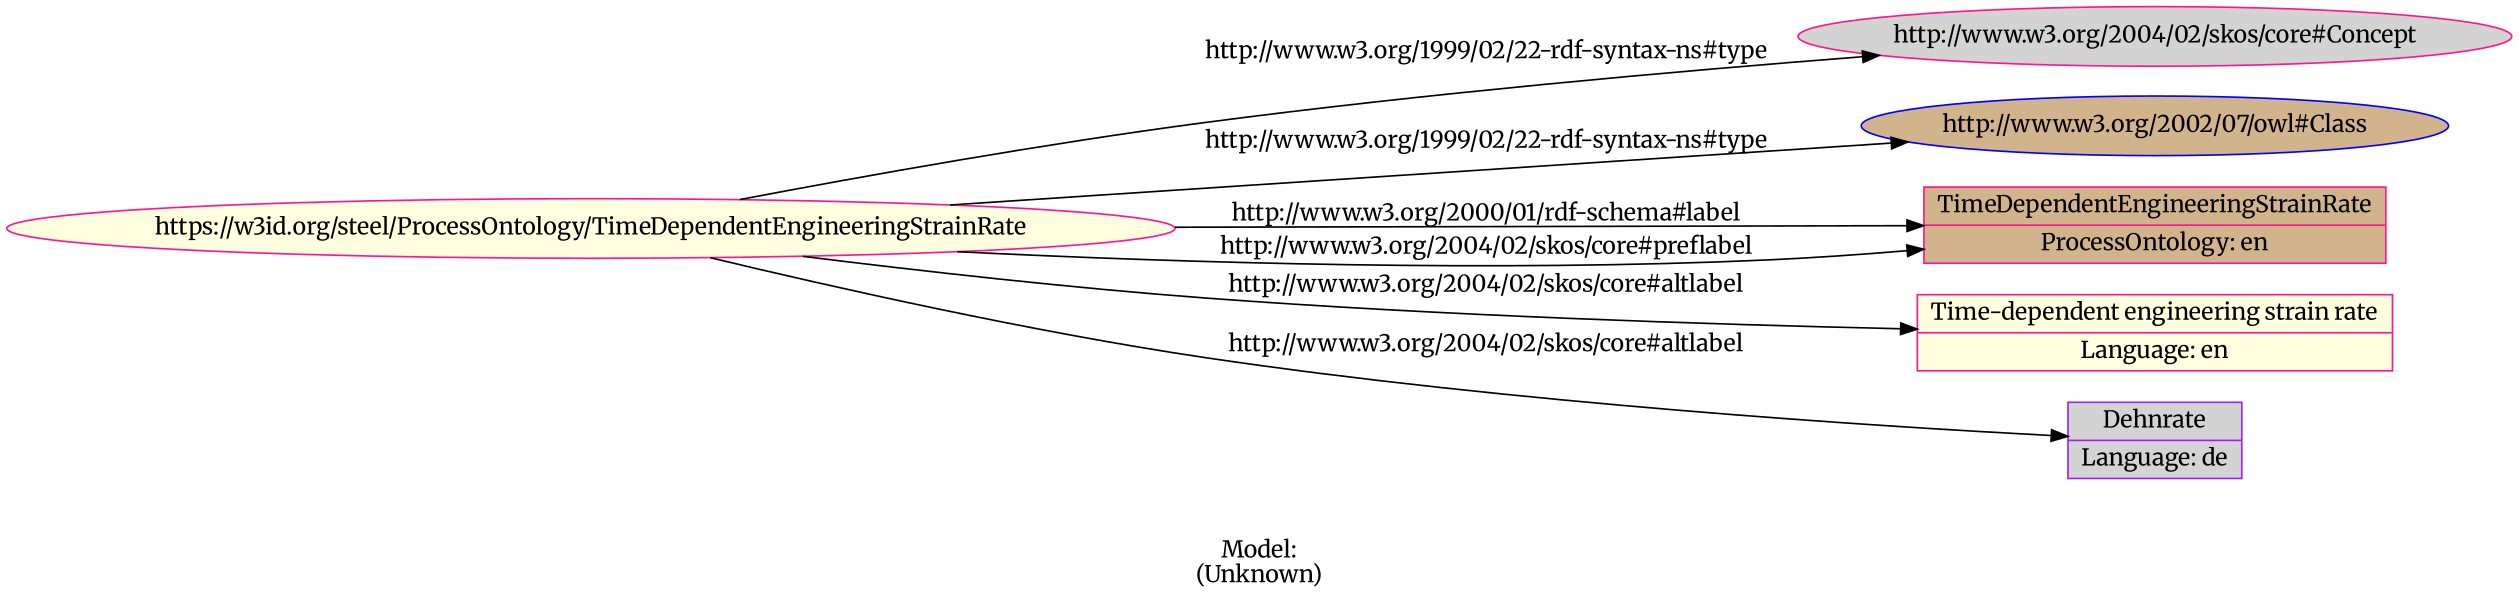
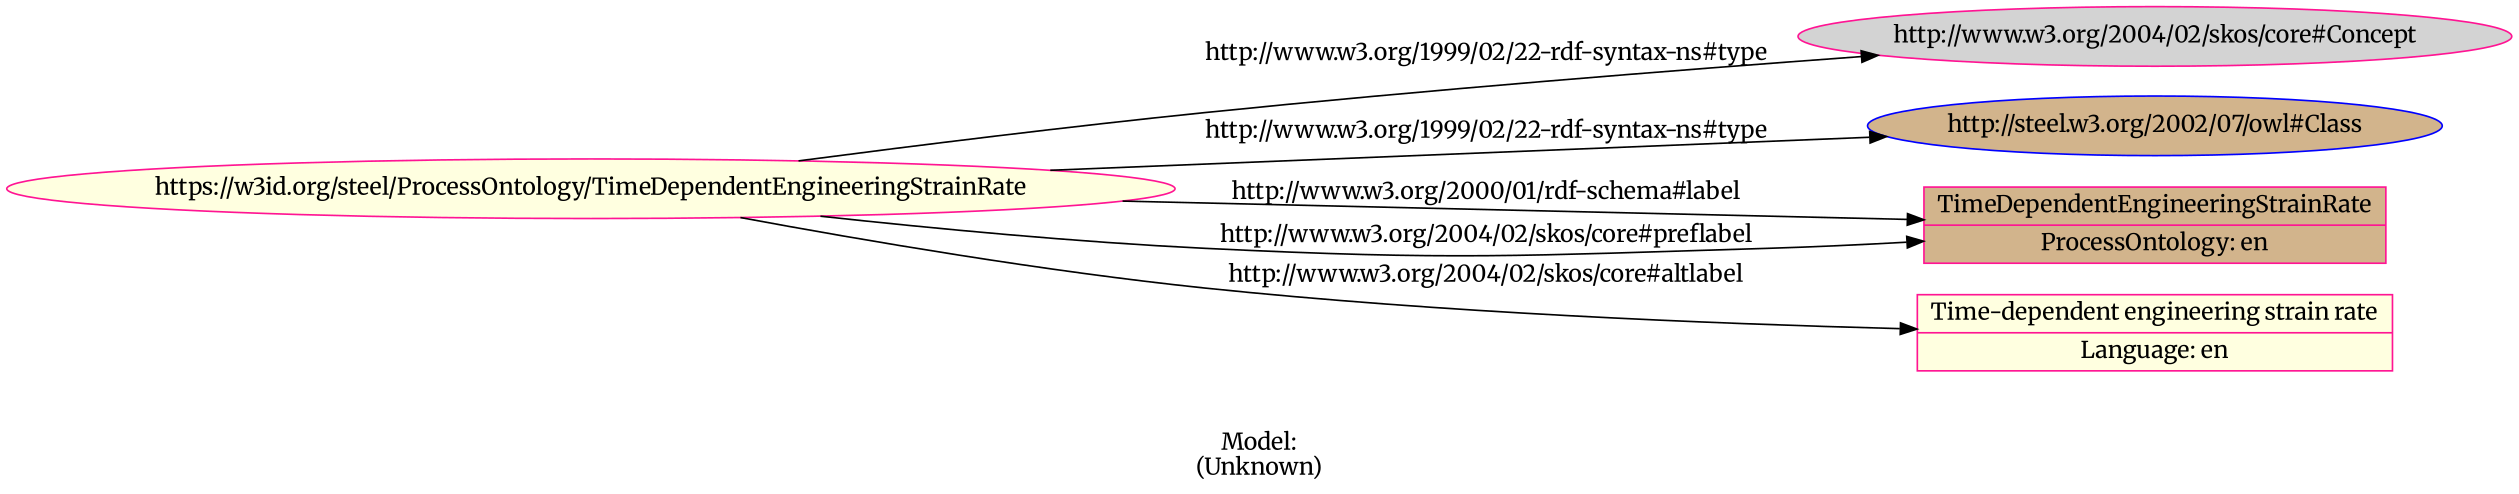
(2155, 126) -> (2155, 126)
(2155, 440) -> none
